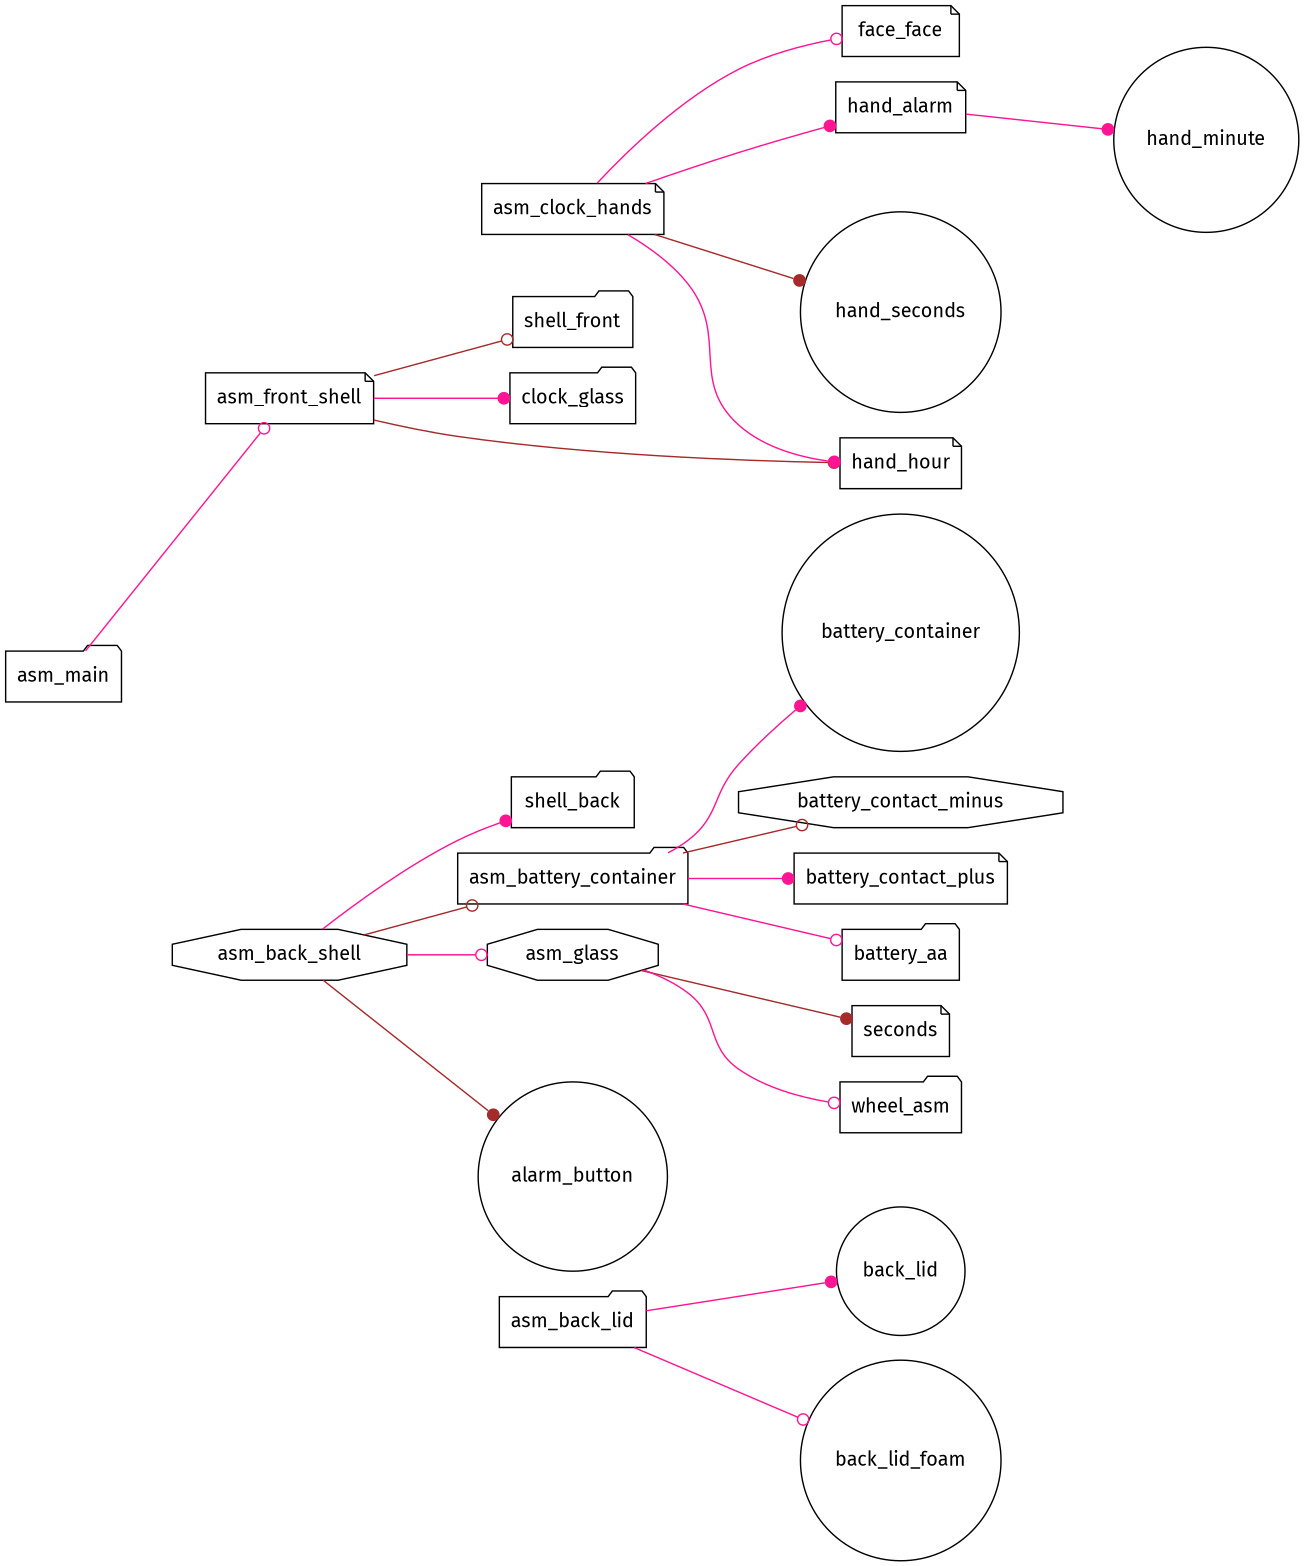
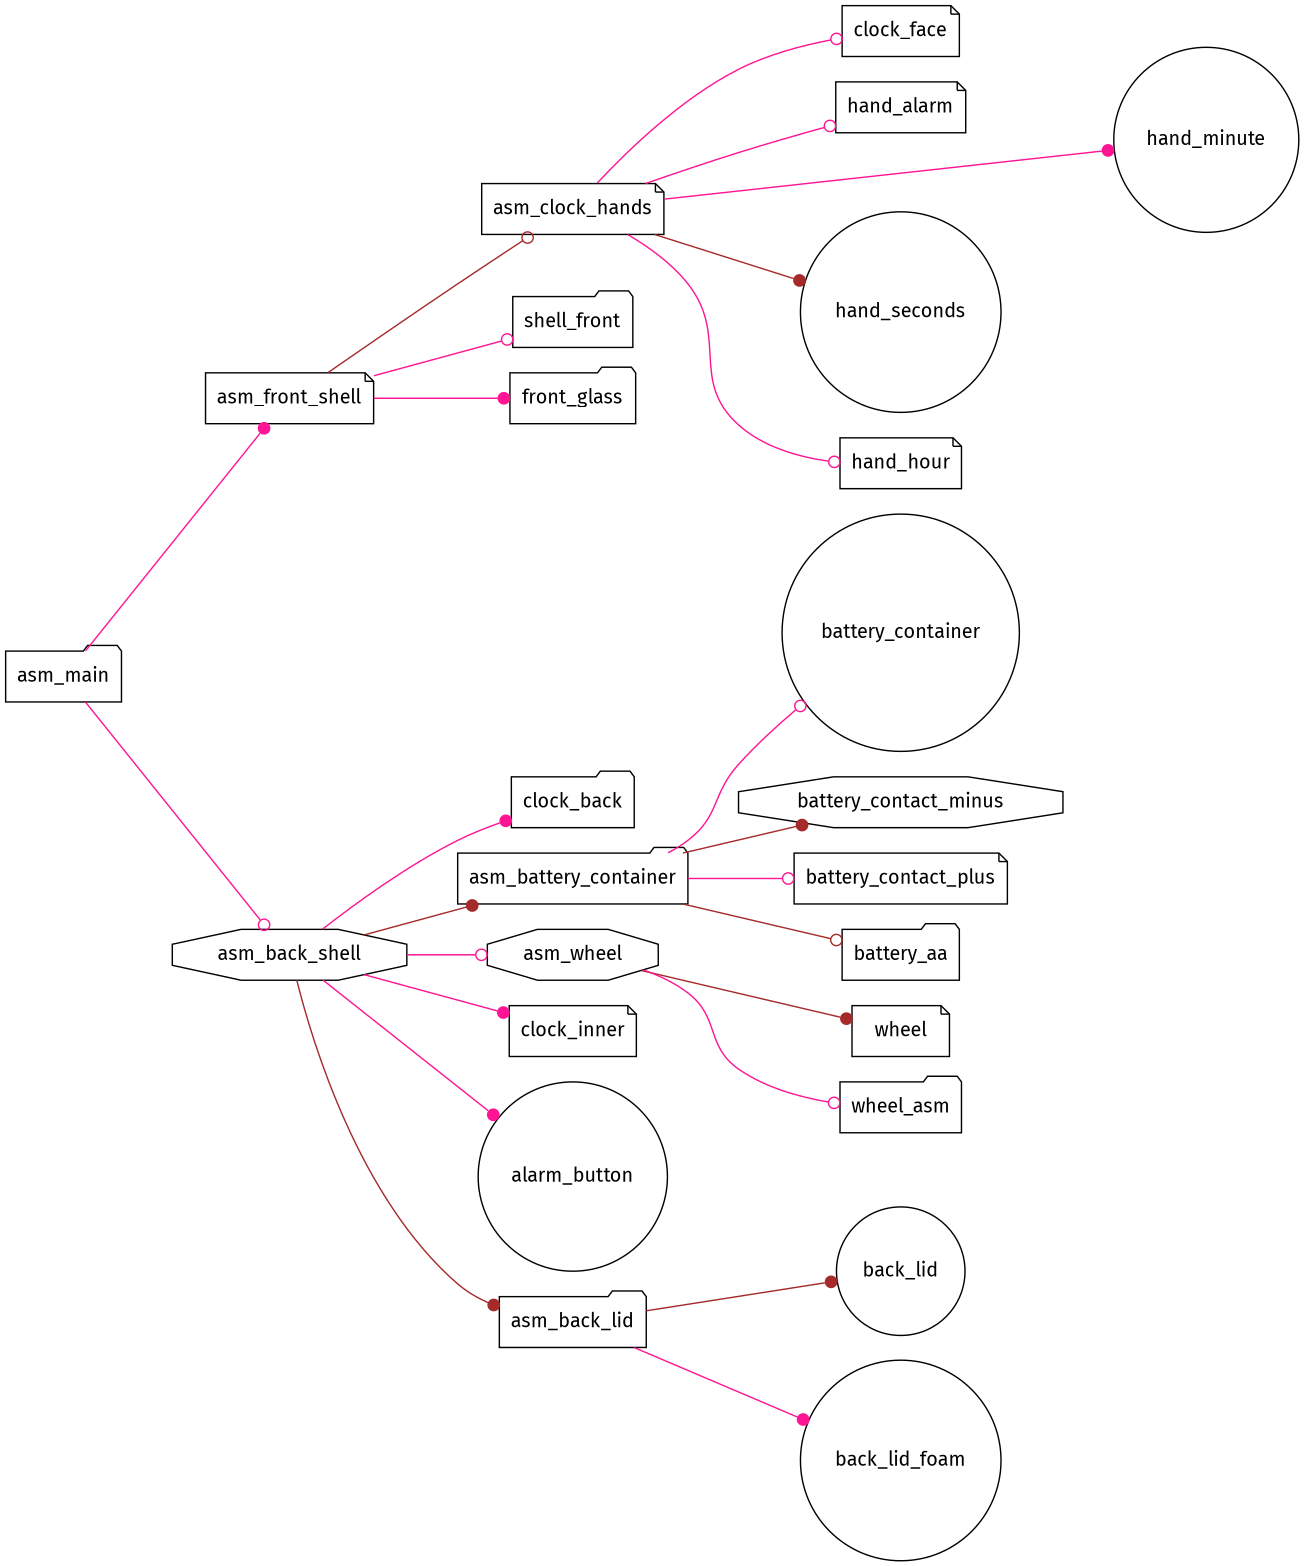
(901, 31) -> (901, 31)
(1034, 121) -> (883, 175)
(735, 154) -> (735, 154)
(438, 358) -> (438, 358)
(711, 366) -> (711, 366)
(573, 398) -> (573, 398)
(600, 452) -> (425, 306)
(173, 542) -> (173, 542)
(728, 779) -> (728, 779)
(573, 802) -> (573, 802)
none -> (173, 811)
(740, 840) -> (740, 840)
(735, 879) -> (735, 879)
(415, 921) -> (415, 921)
(757, 921) -> (757, 921)
(573, 955) -> (573, 955)
none -> (573, 1031)
(901, 1031) -> (901, 1031)
(406, 1046) -> (406, 1046)
none -> (364, 1160)
(736, 1297) -> (736, 1297)
(716, 1382) -> (716, 1382)
